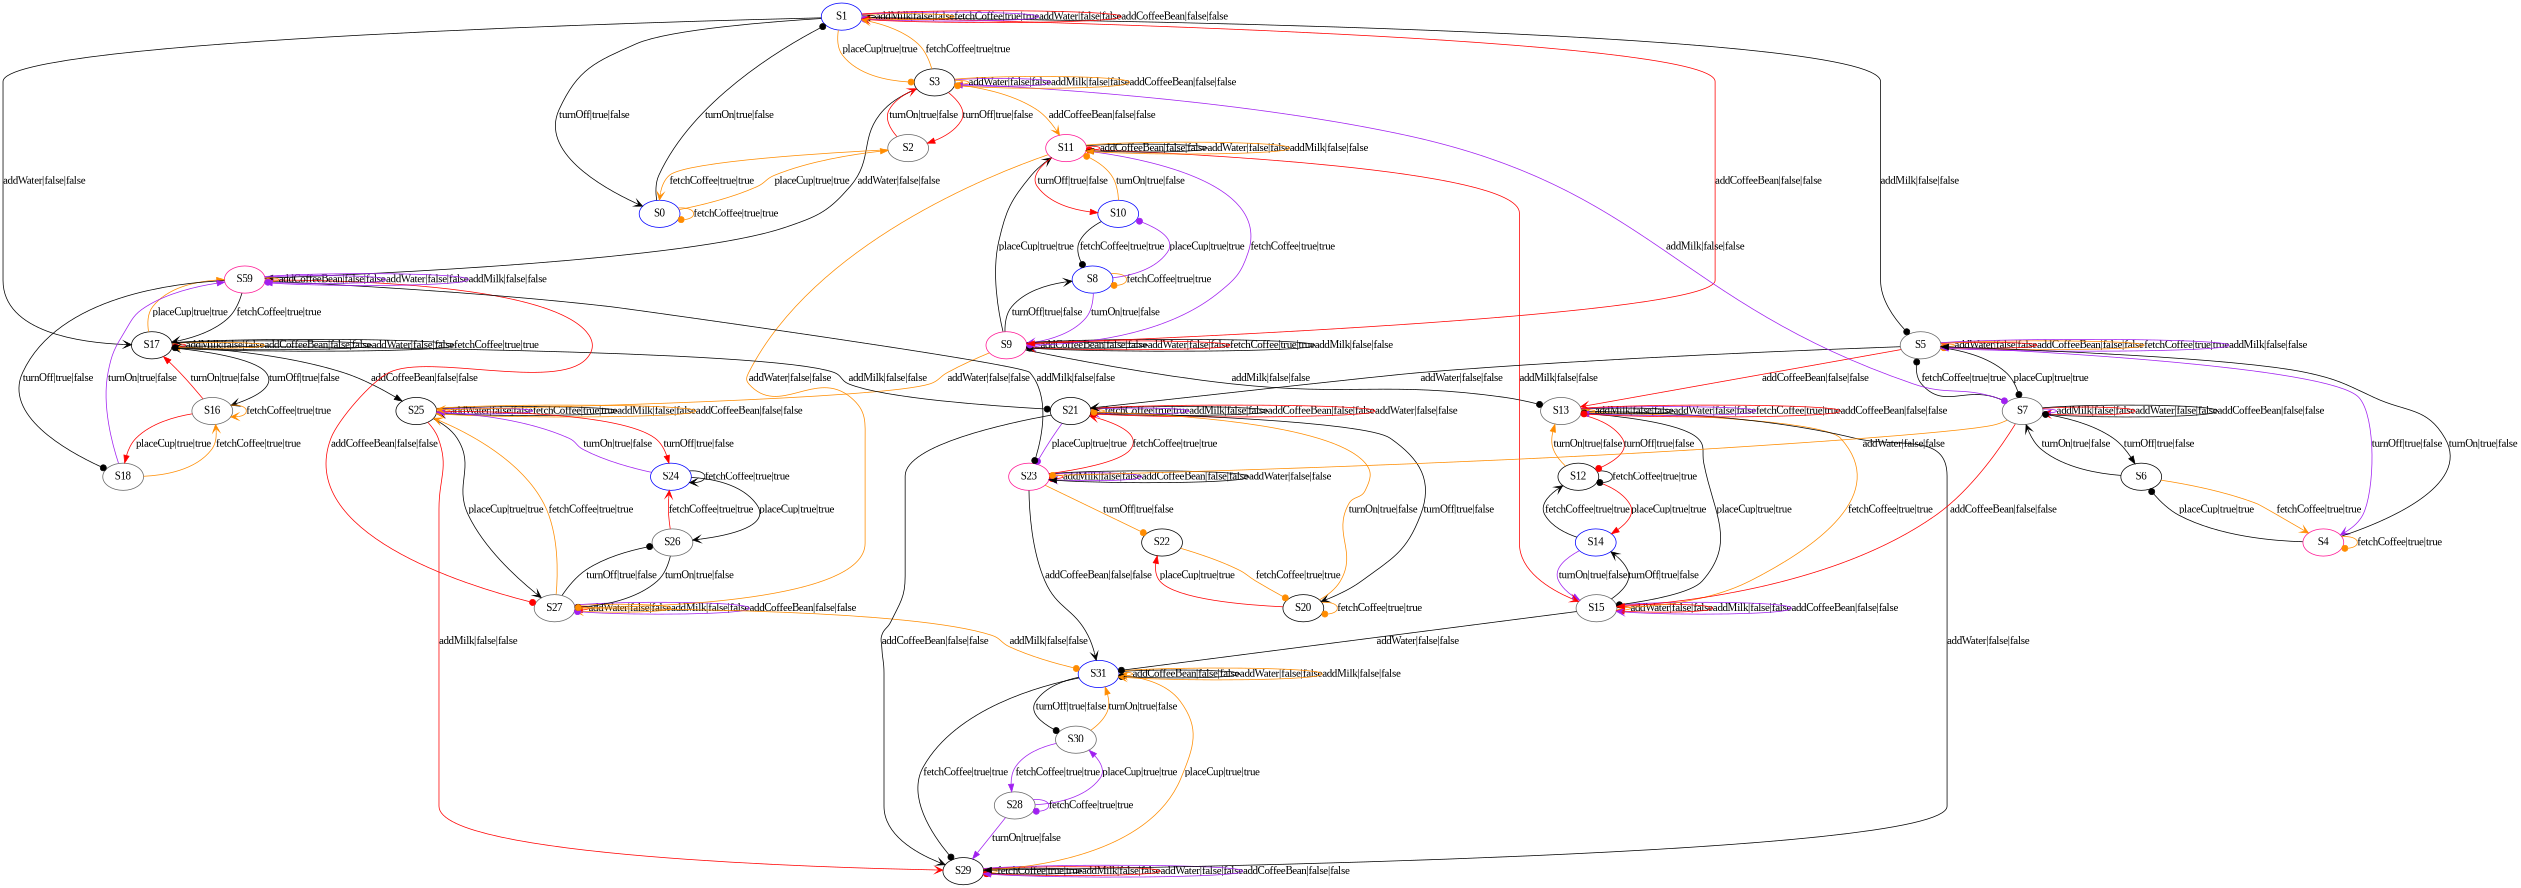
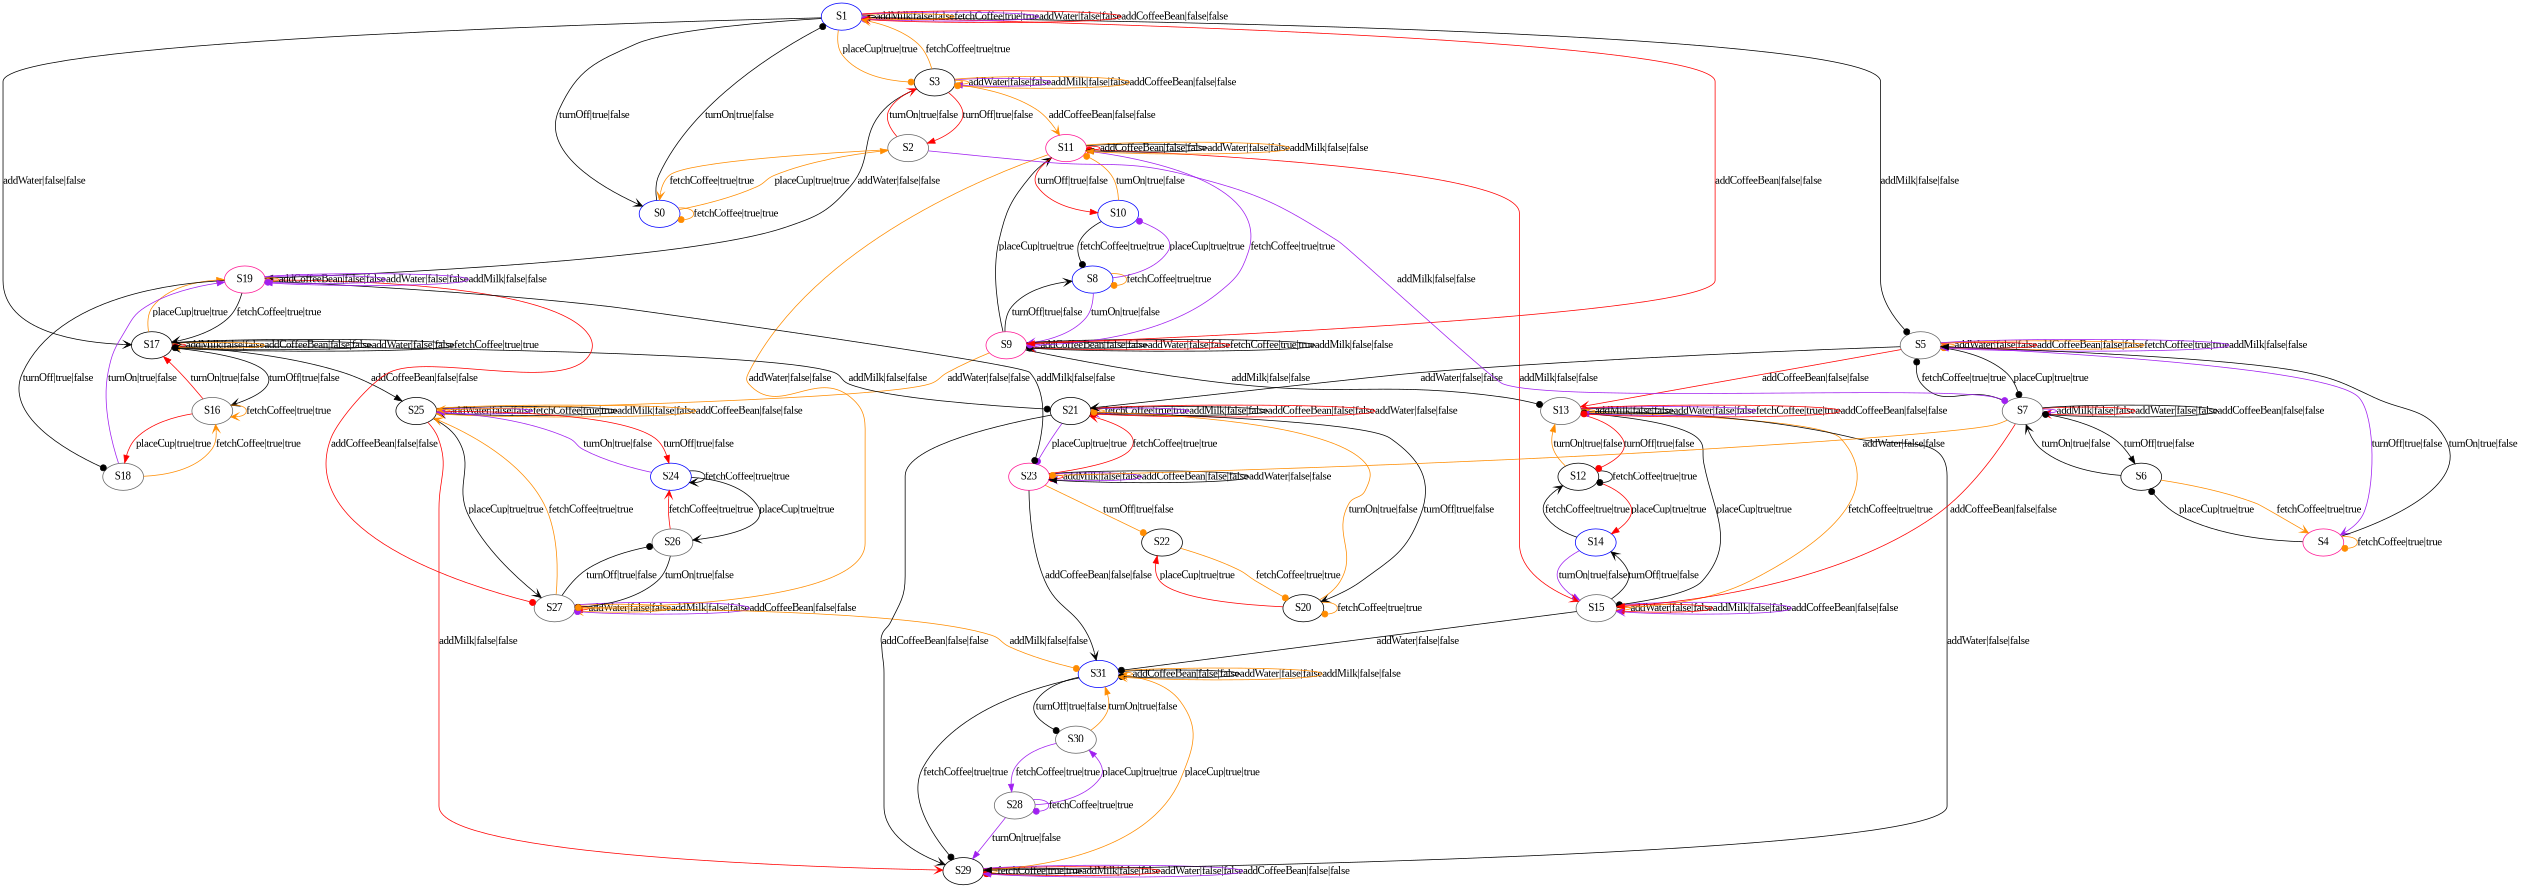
(1504, 164) -> (1448, 338)
(245, 280) -> (245, 280)
